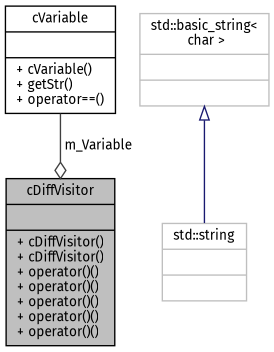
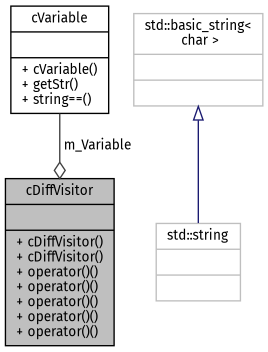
(60, 100) -> (57, 100)
